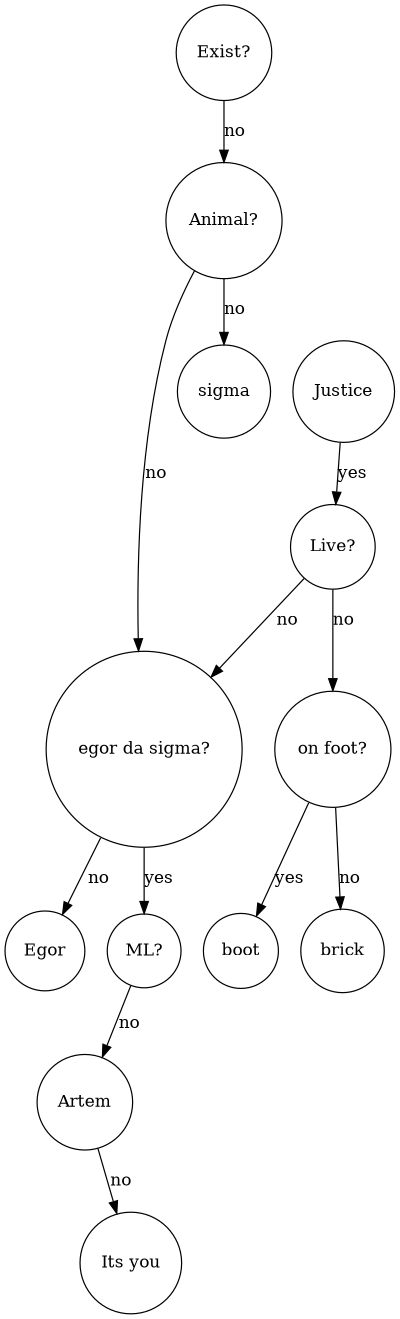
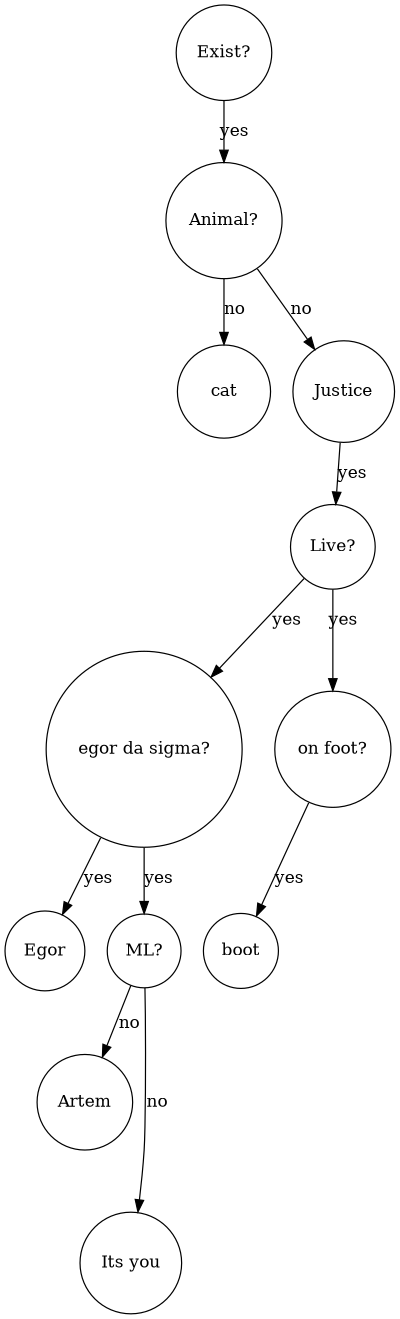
(235, 132) -> (235, 132)
(224, 392) -> (224, 392)
(146, 451) -> (282, 304)
(287, 620) -> (287, 620)
(344, 620) -> (344, 620)
(99, 878) -> (99, 878)
(343, 951) -> none
(106, 1175) -> (145, 1094)
